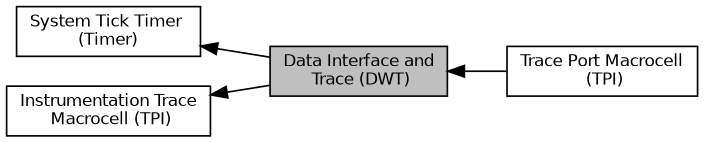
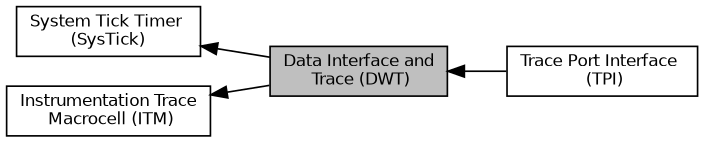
(109, 31) -> (109, 31)
(602, 71) -> (602, 71)
(109, 111) -> (109, 111)
